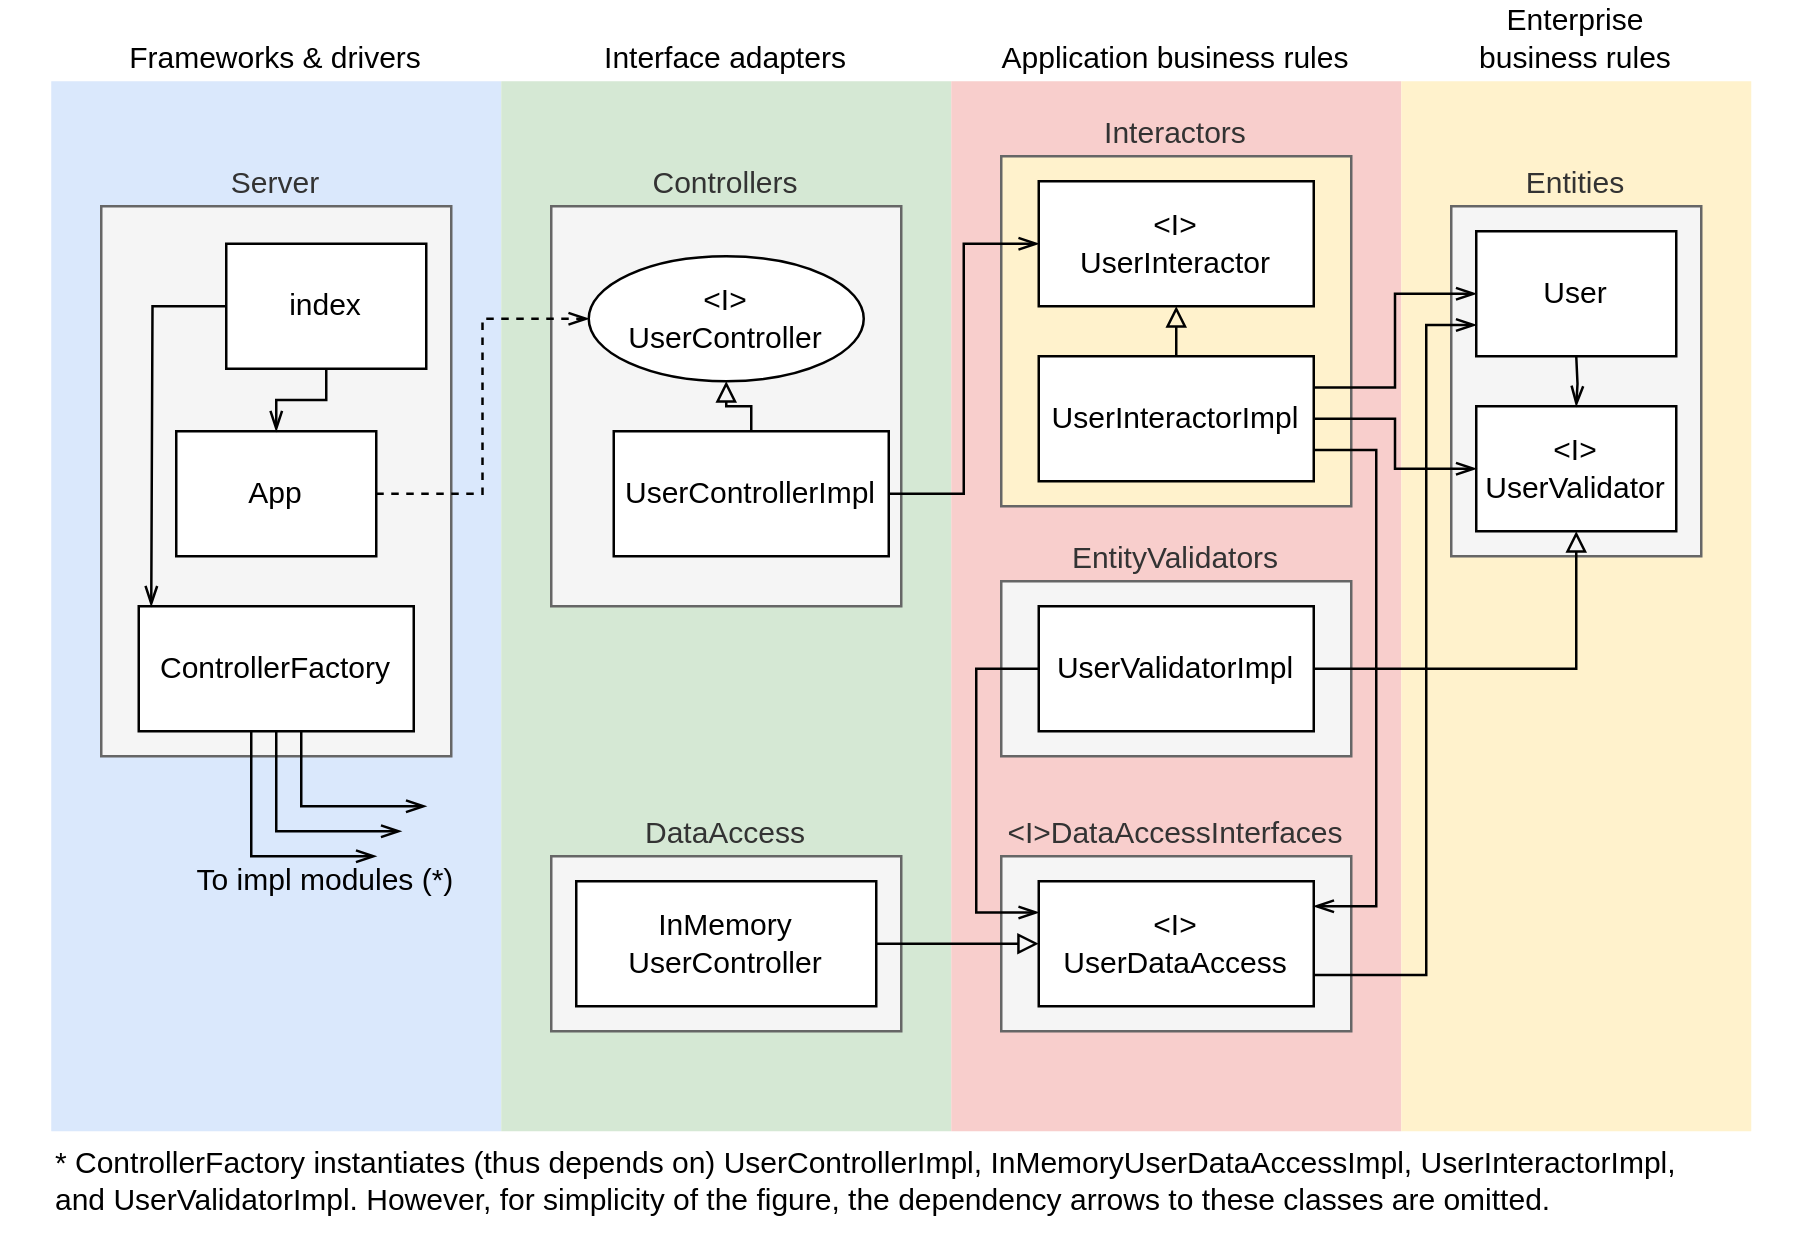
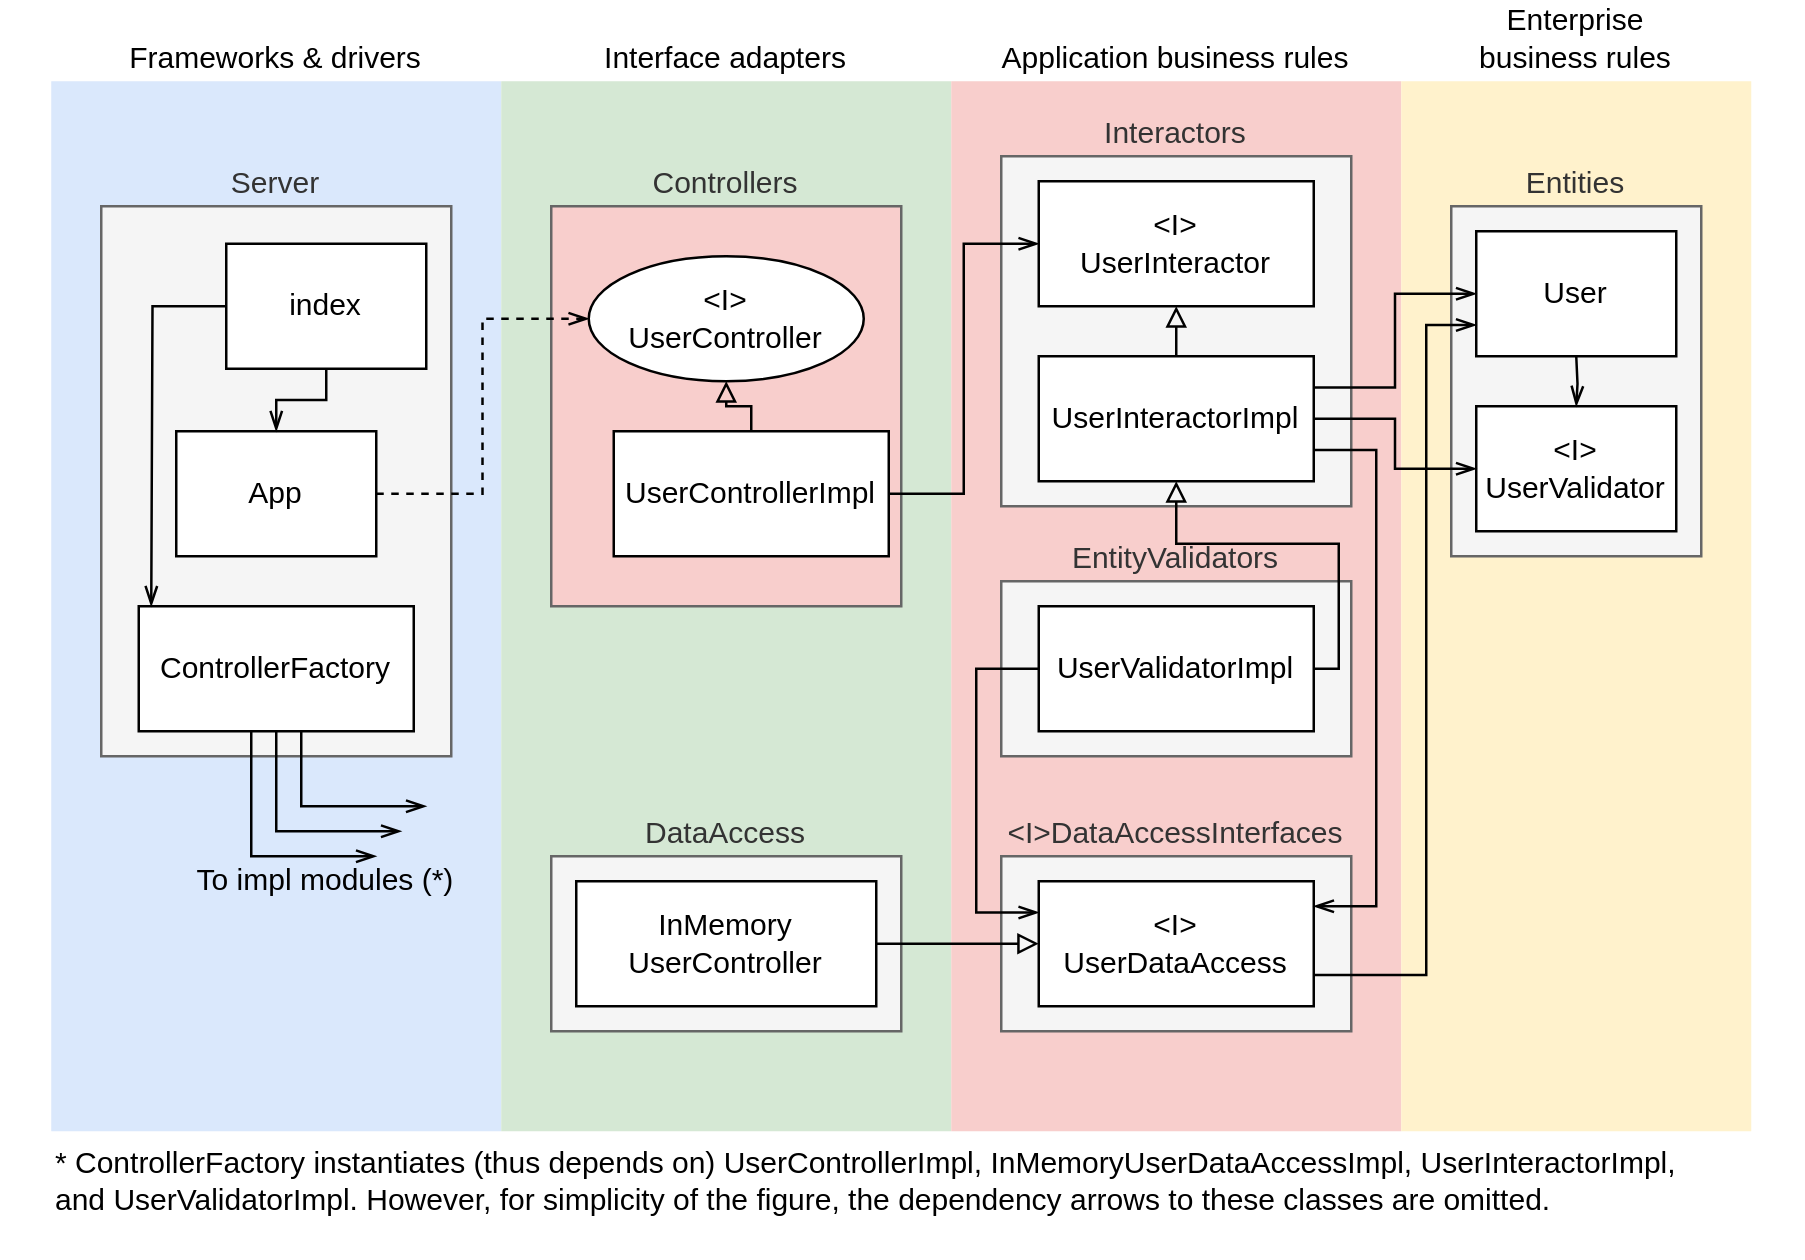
(1176, 331) -> (1176, 331)
(726, 406) -> (726, 406)
(1561, 669) -> (1300, 544)
